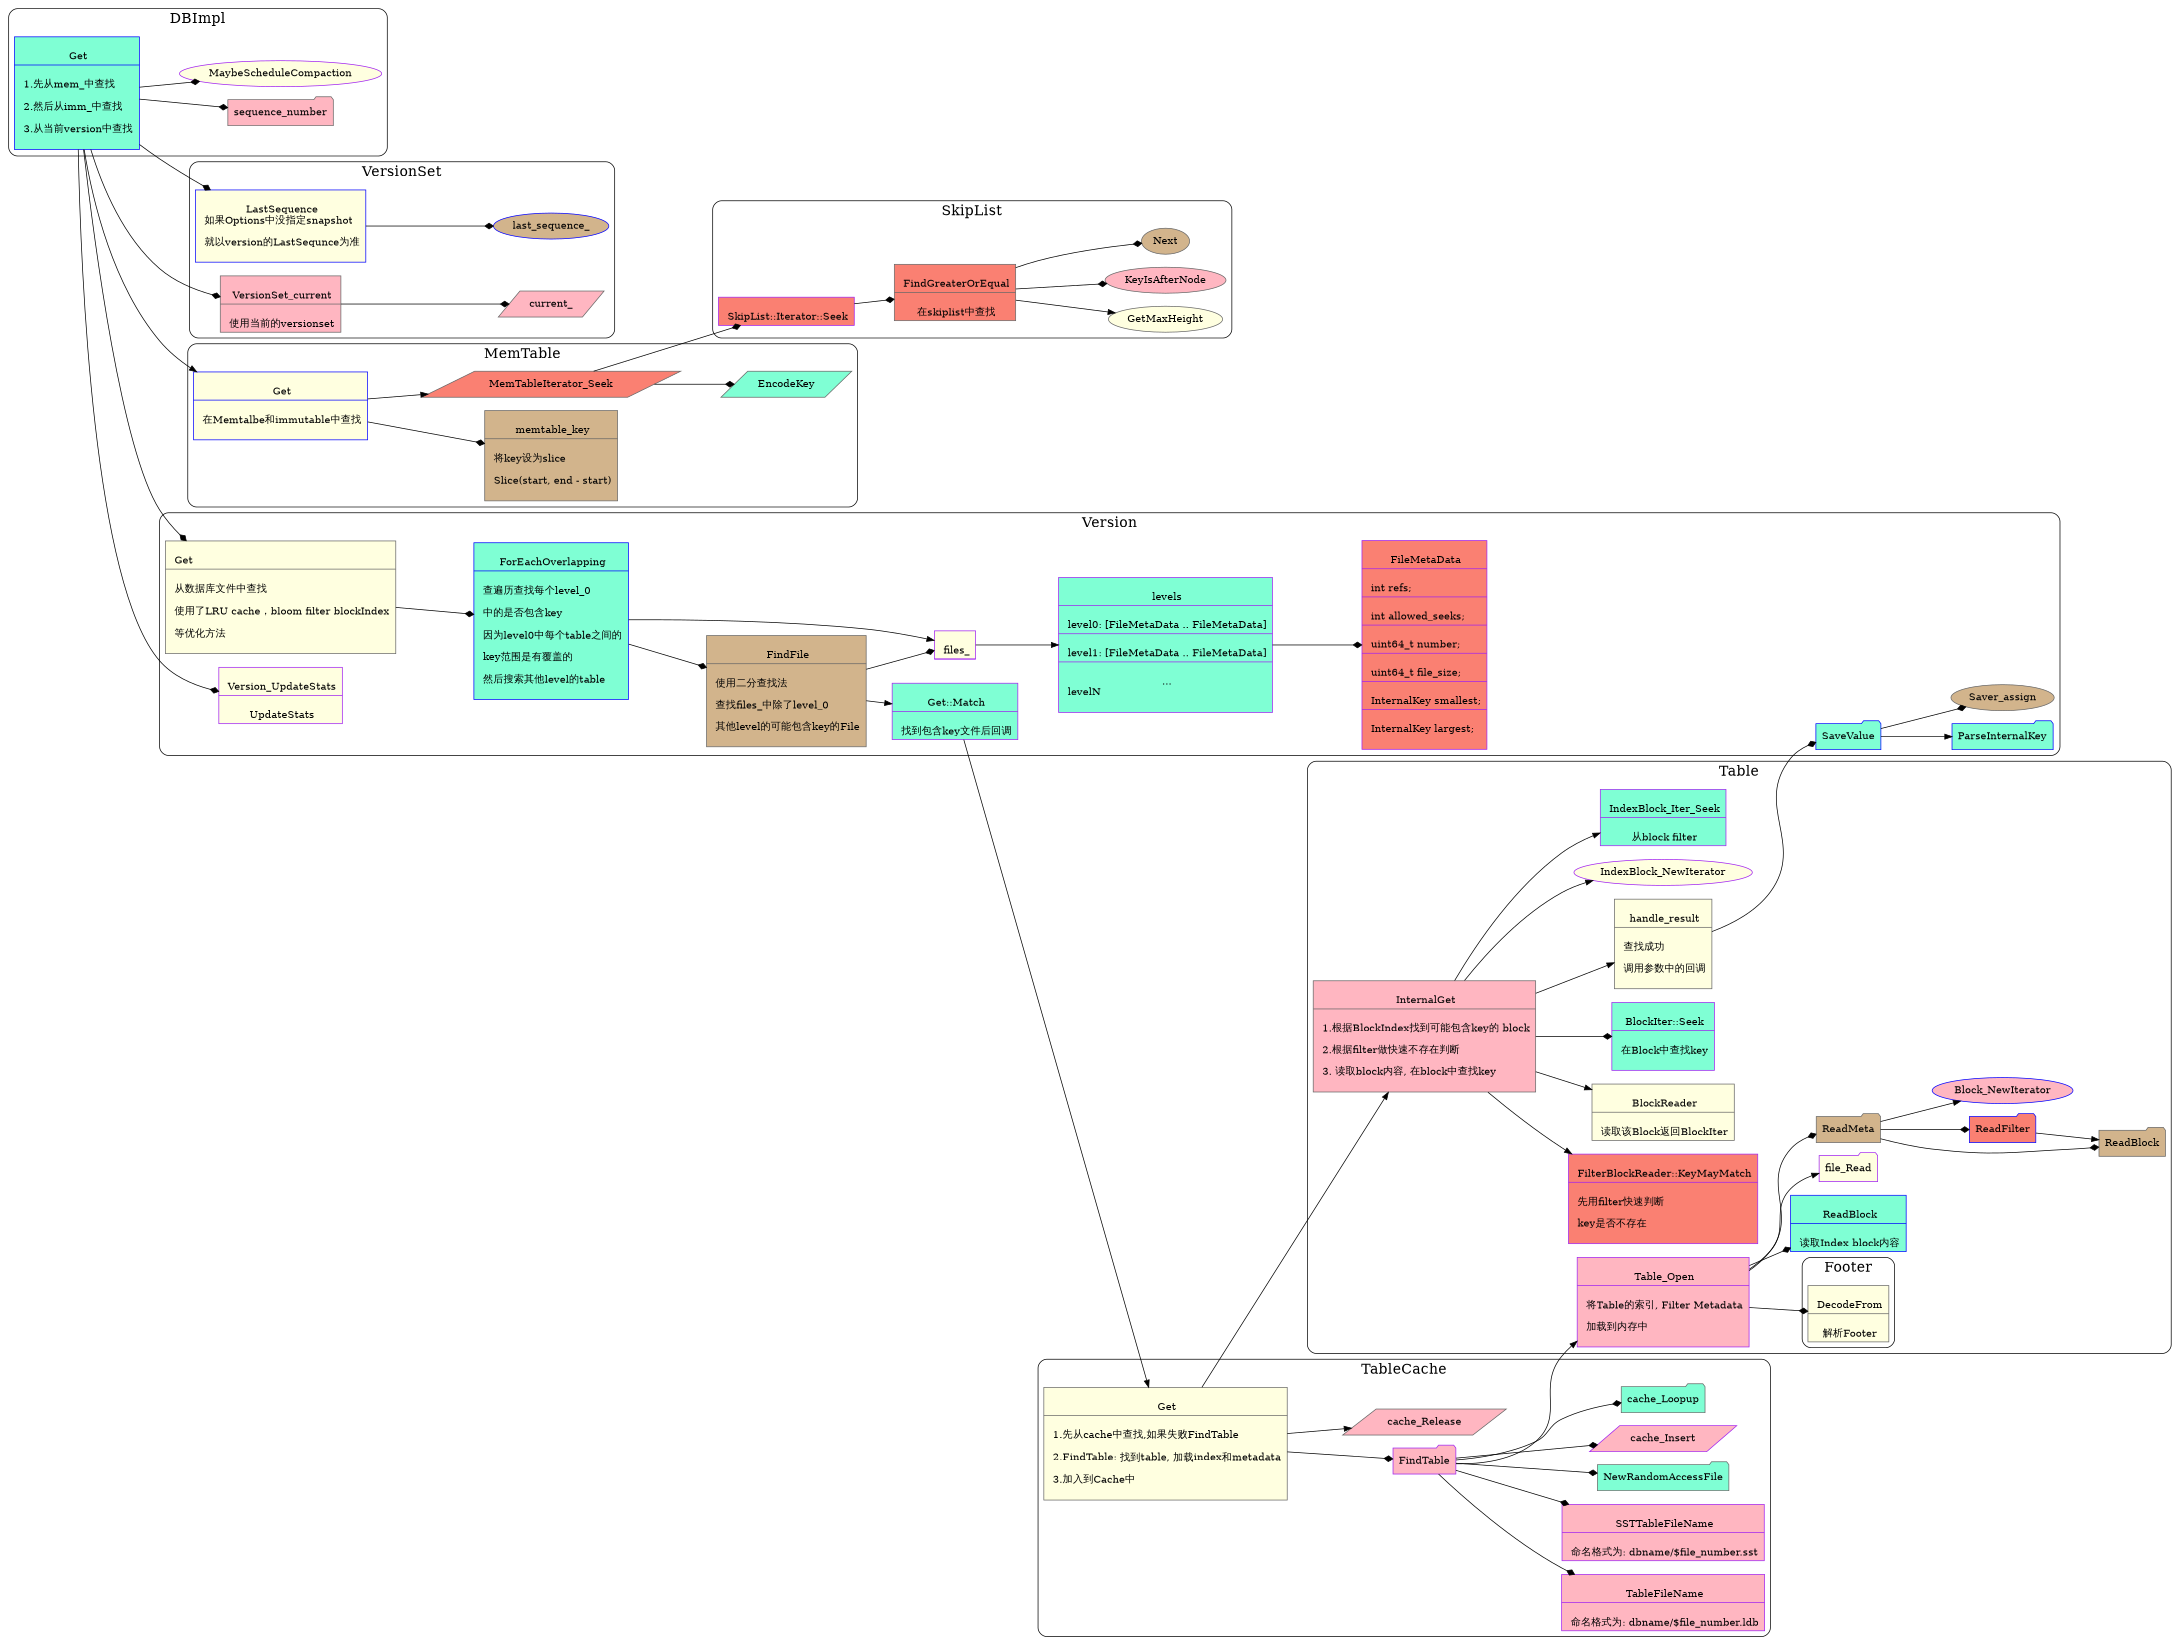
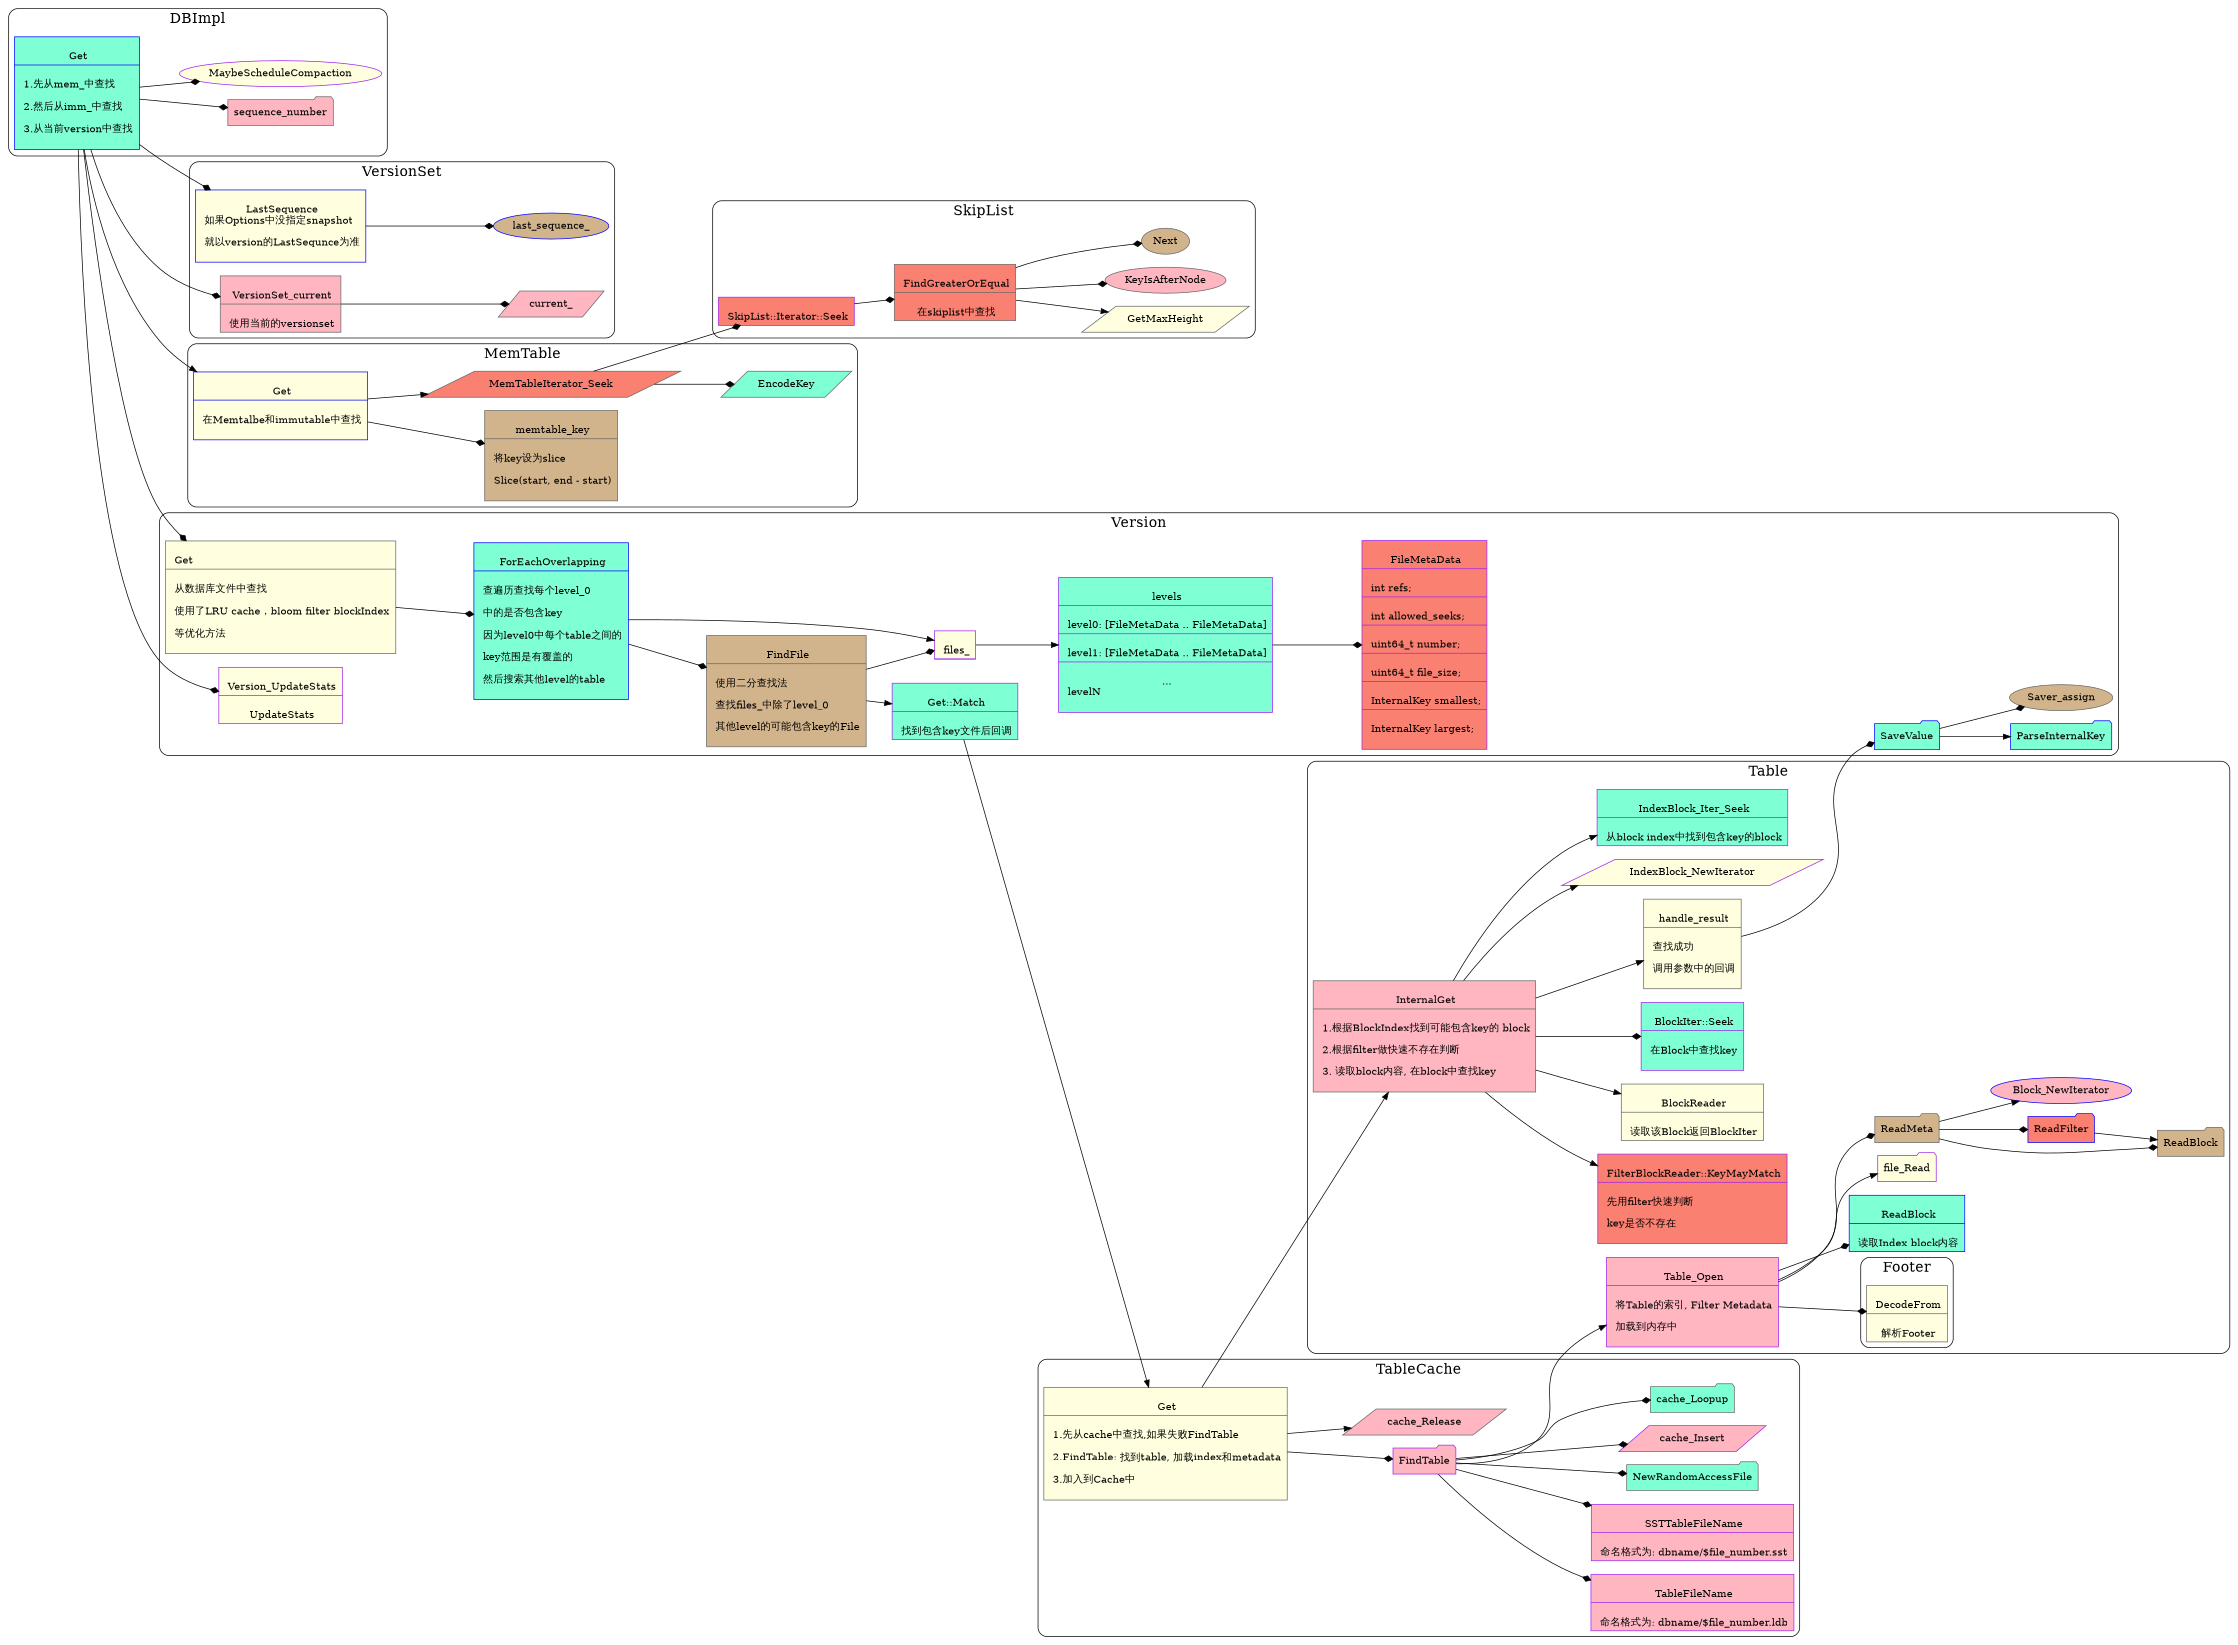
(1166, 319) -> (1166, 319)
(1663, 837) -> (1692, 837)
(1663, 872) -> (1692, 872)
